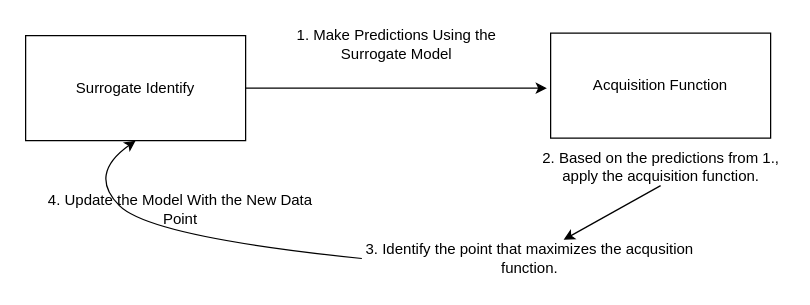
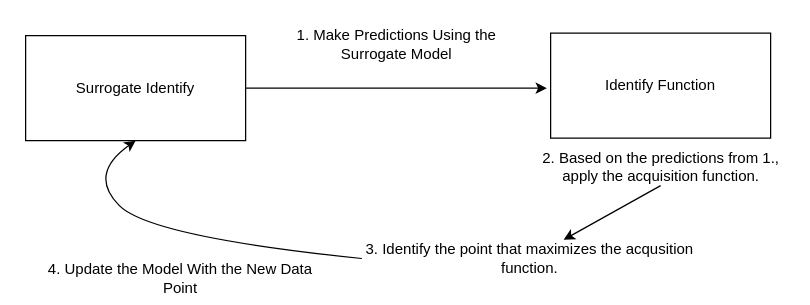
(661, 86) -> (661, 86)
(181, 209) -> (181, 278)
